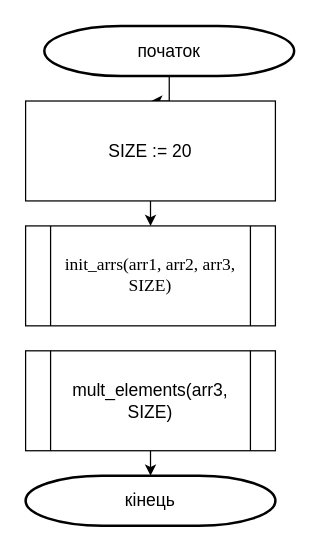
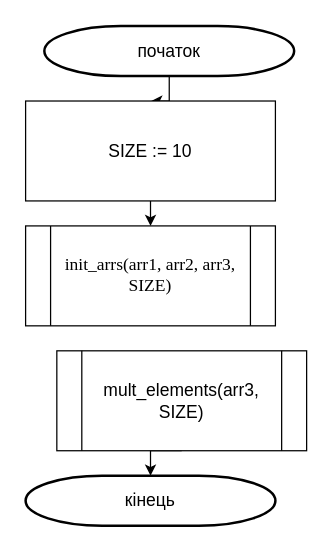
(151, 151) -> (151, 151)
(151, 401) -> (182, 401)
